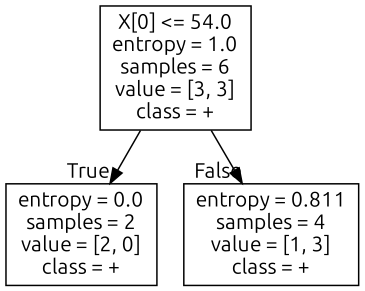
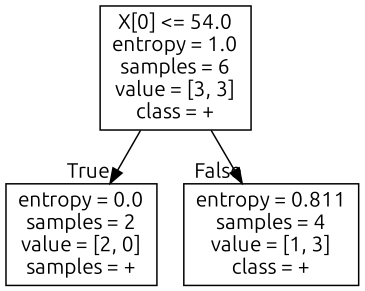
(81, 235) -> (81, 235)
